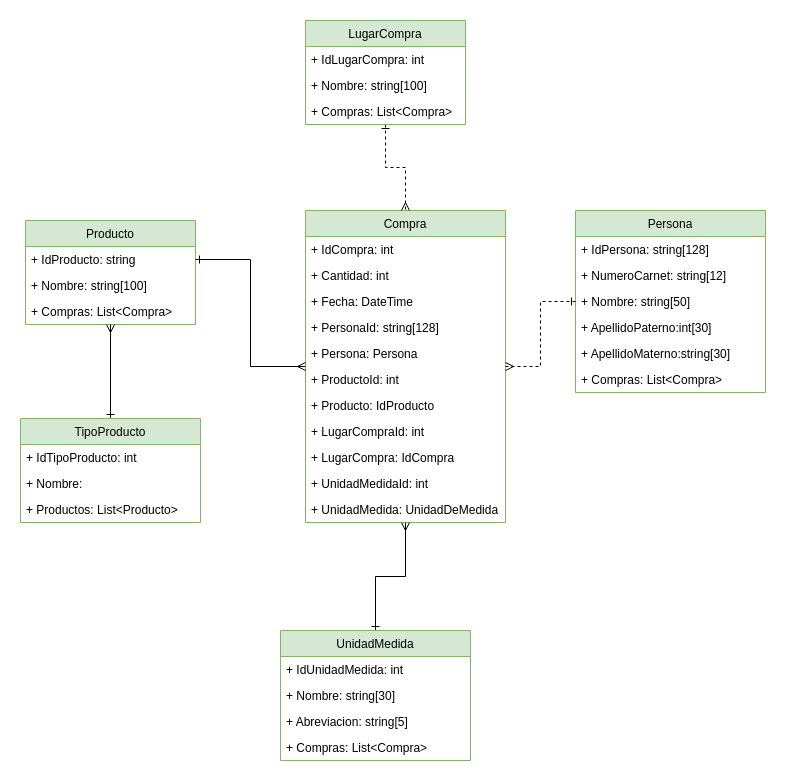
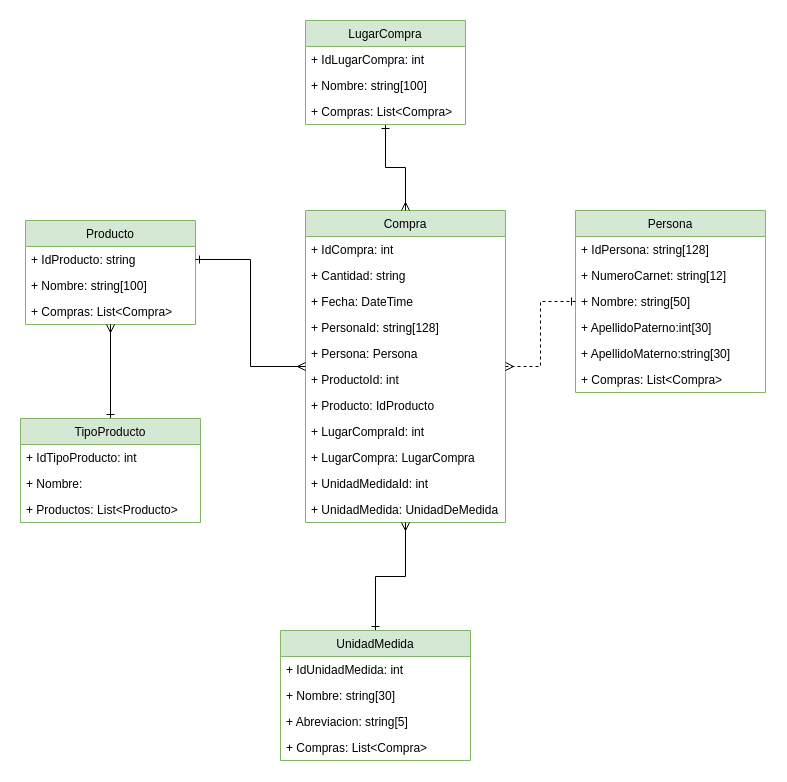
(396, 168) -> (396, 168)
(354, 276) -> (364, 276)
(384, 458) -> (394, 458)
